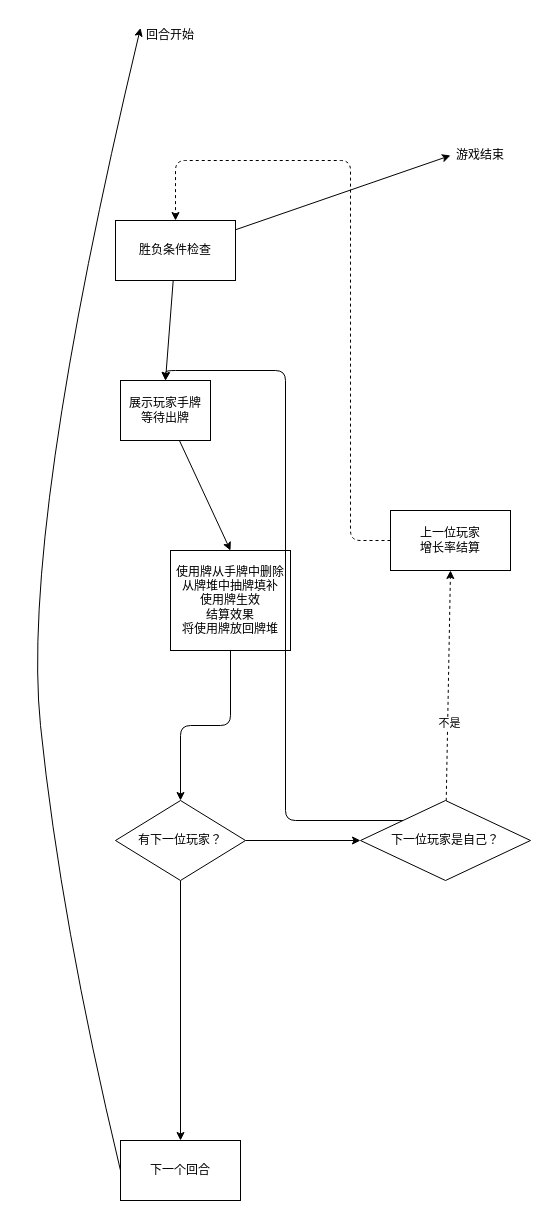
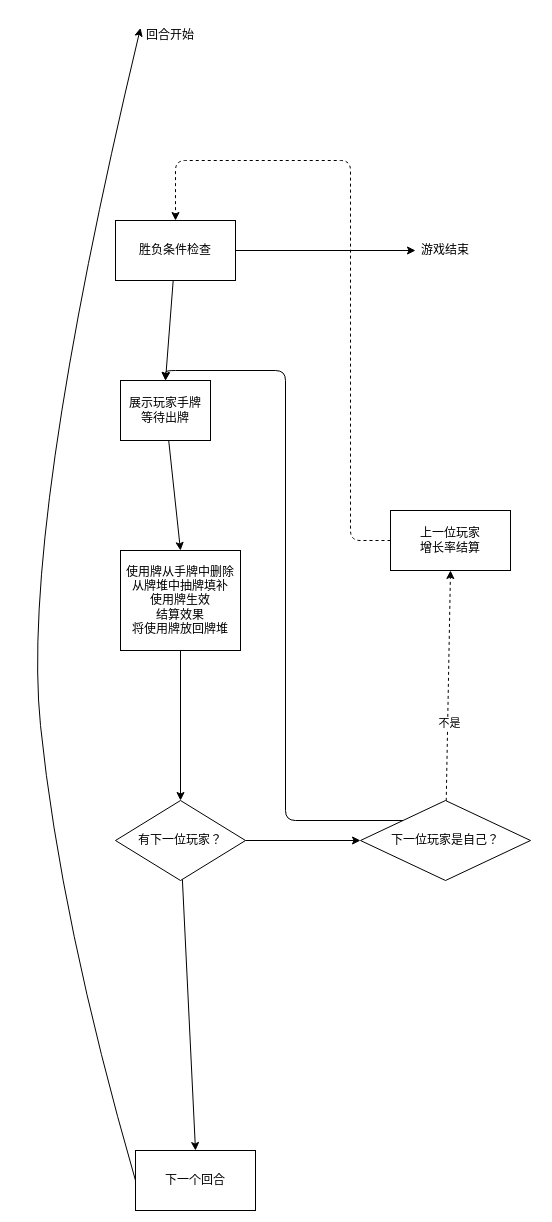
(481, 156) -> (446, 251)
(231, 601) -> (181, 601)
(181, 1171) -> (196, 1181)
